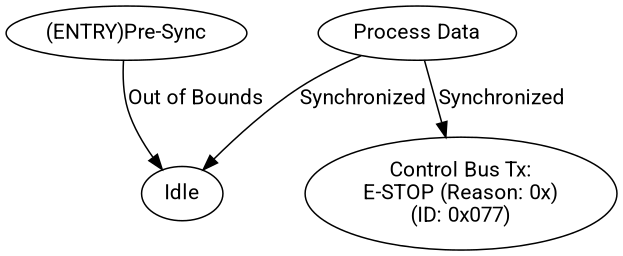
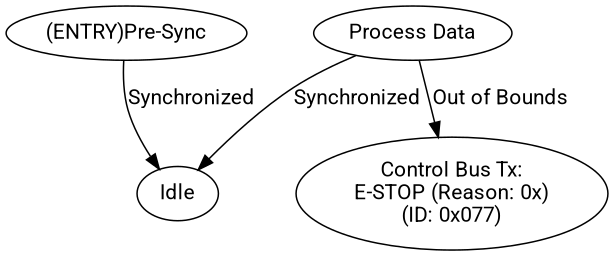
(197, 99) -> (192, 99)
(502, 99) -> (501, 99)
